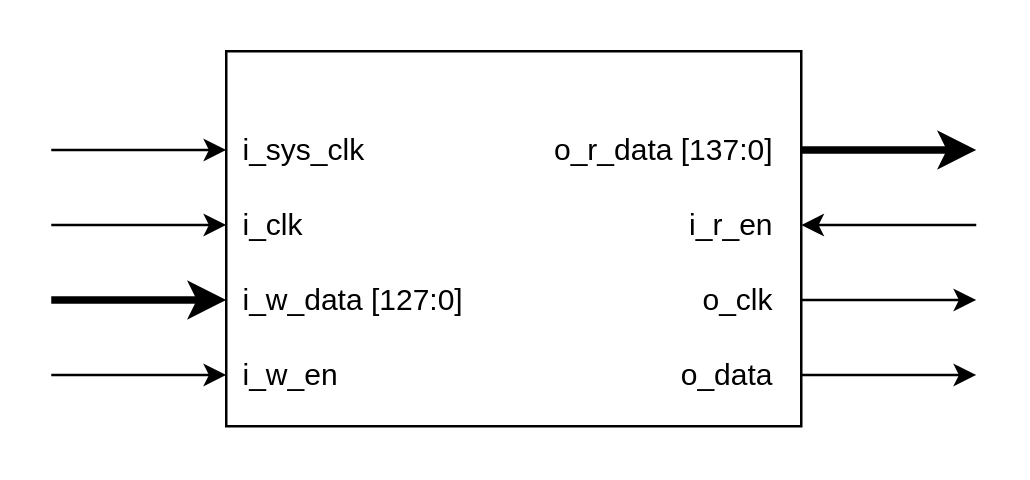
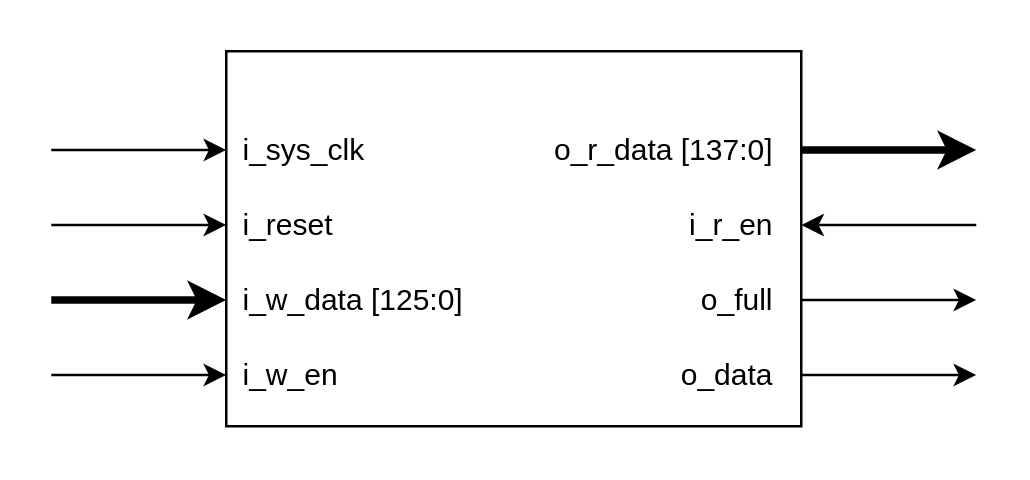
(278, 226) -> (299, 226)
(366, 301) -> (366, 301)
(736, 301) -> (731, 301)
